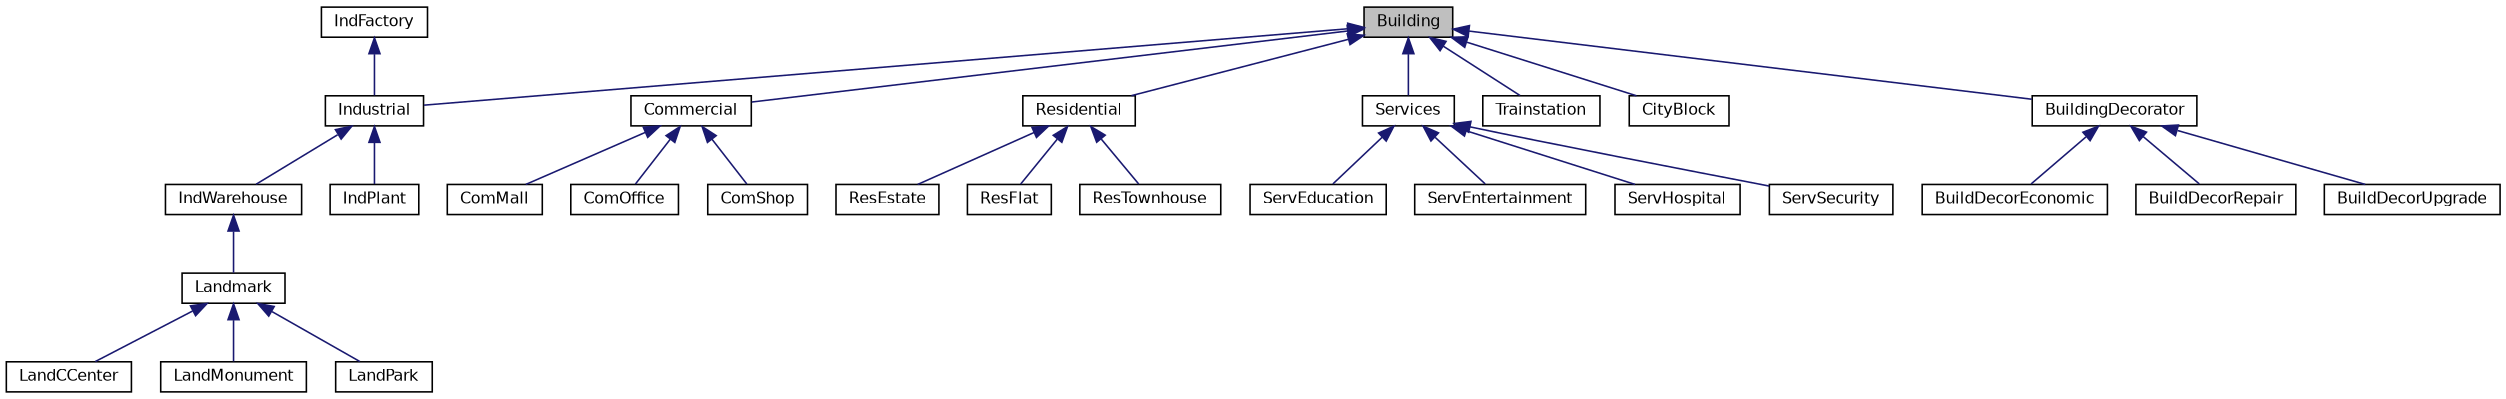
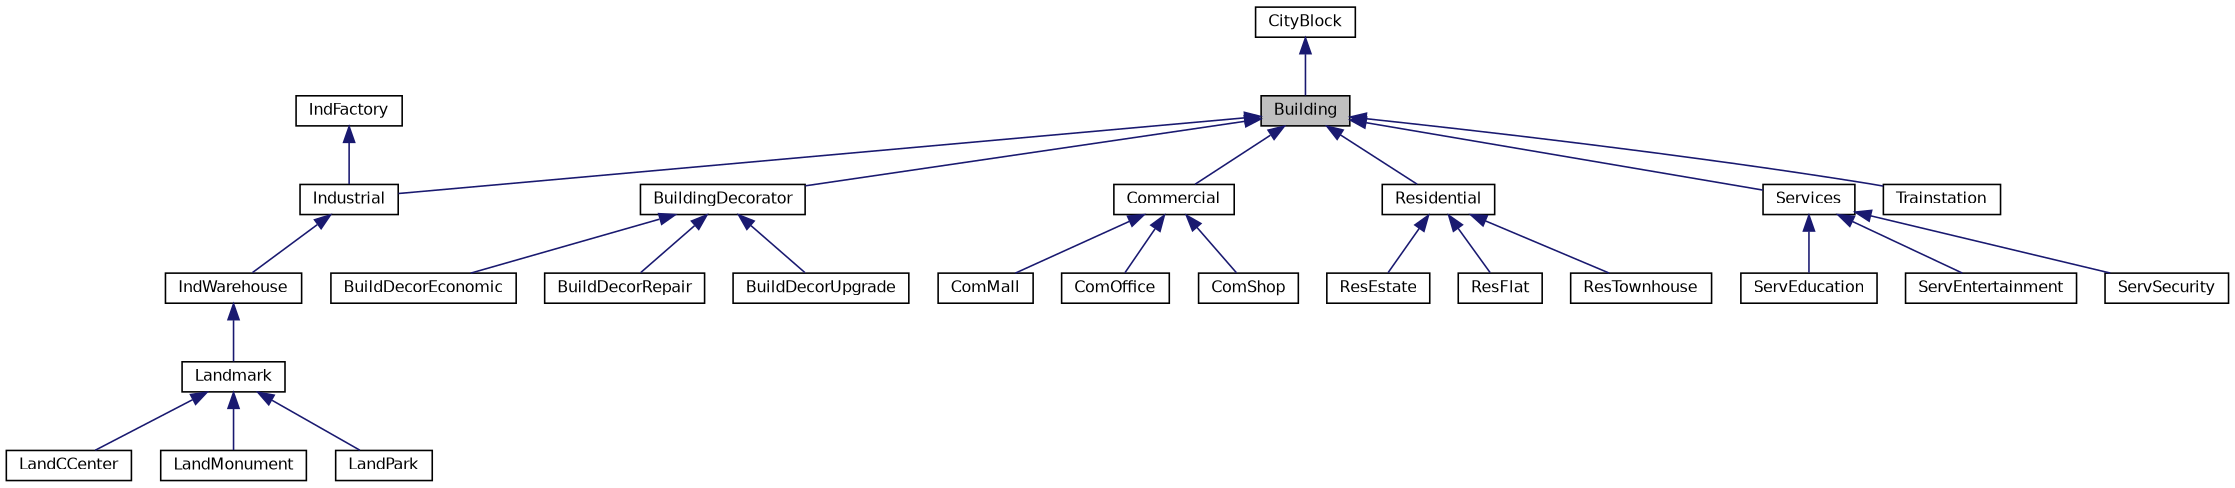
(1552, 69) -> (1305, 75)
(374, 200) -> none
(1678, 200) -> none
